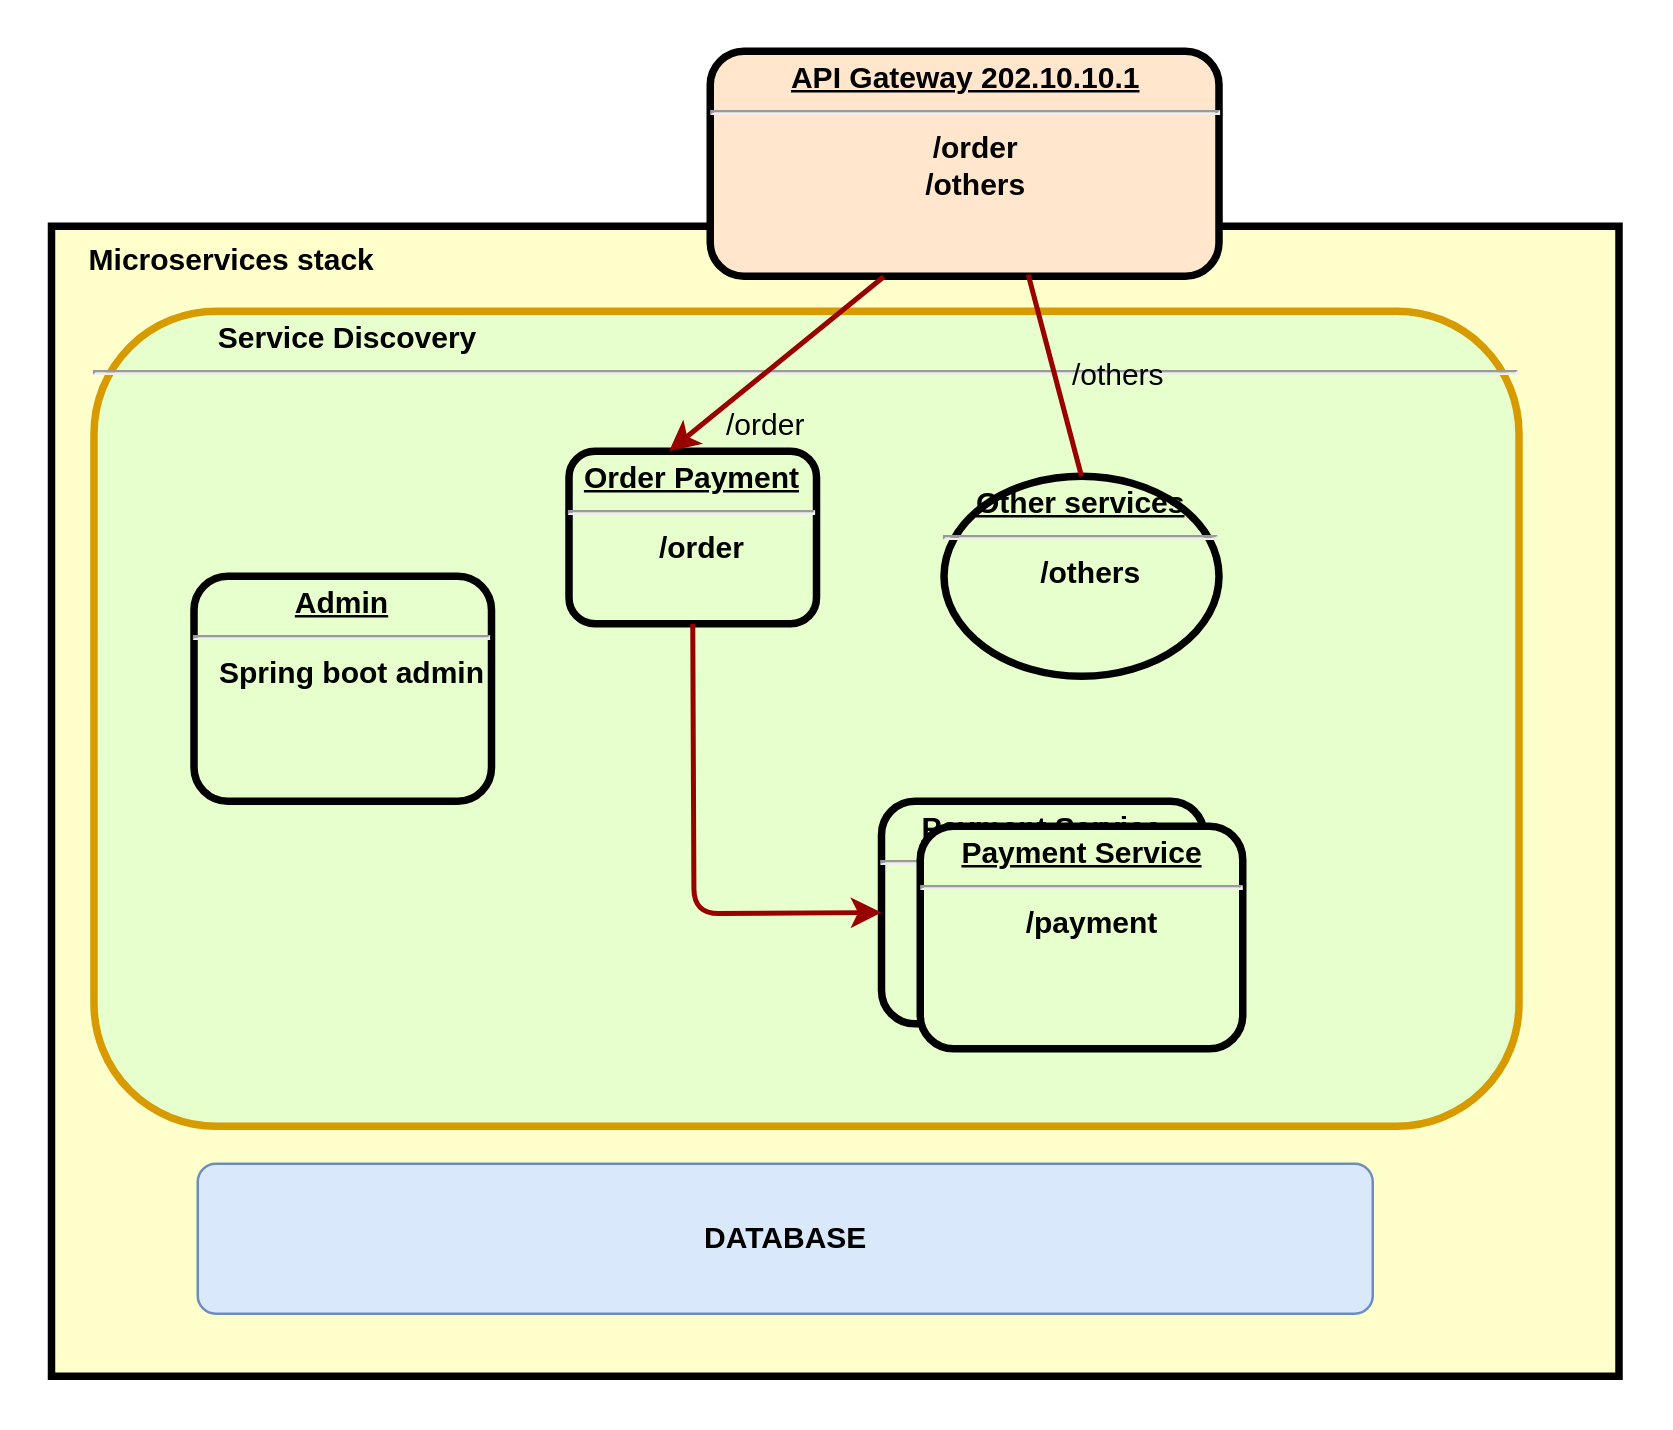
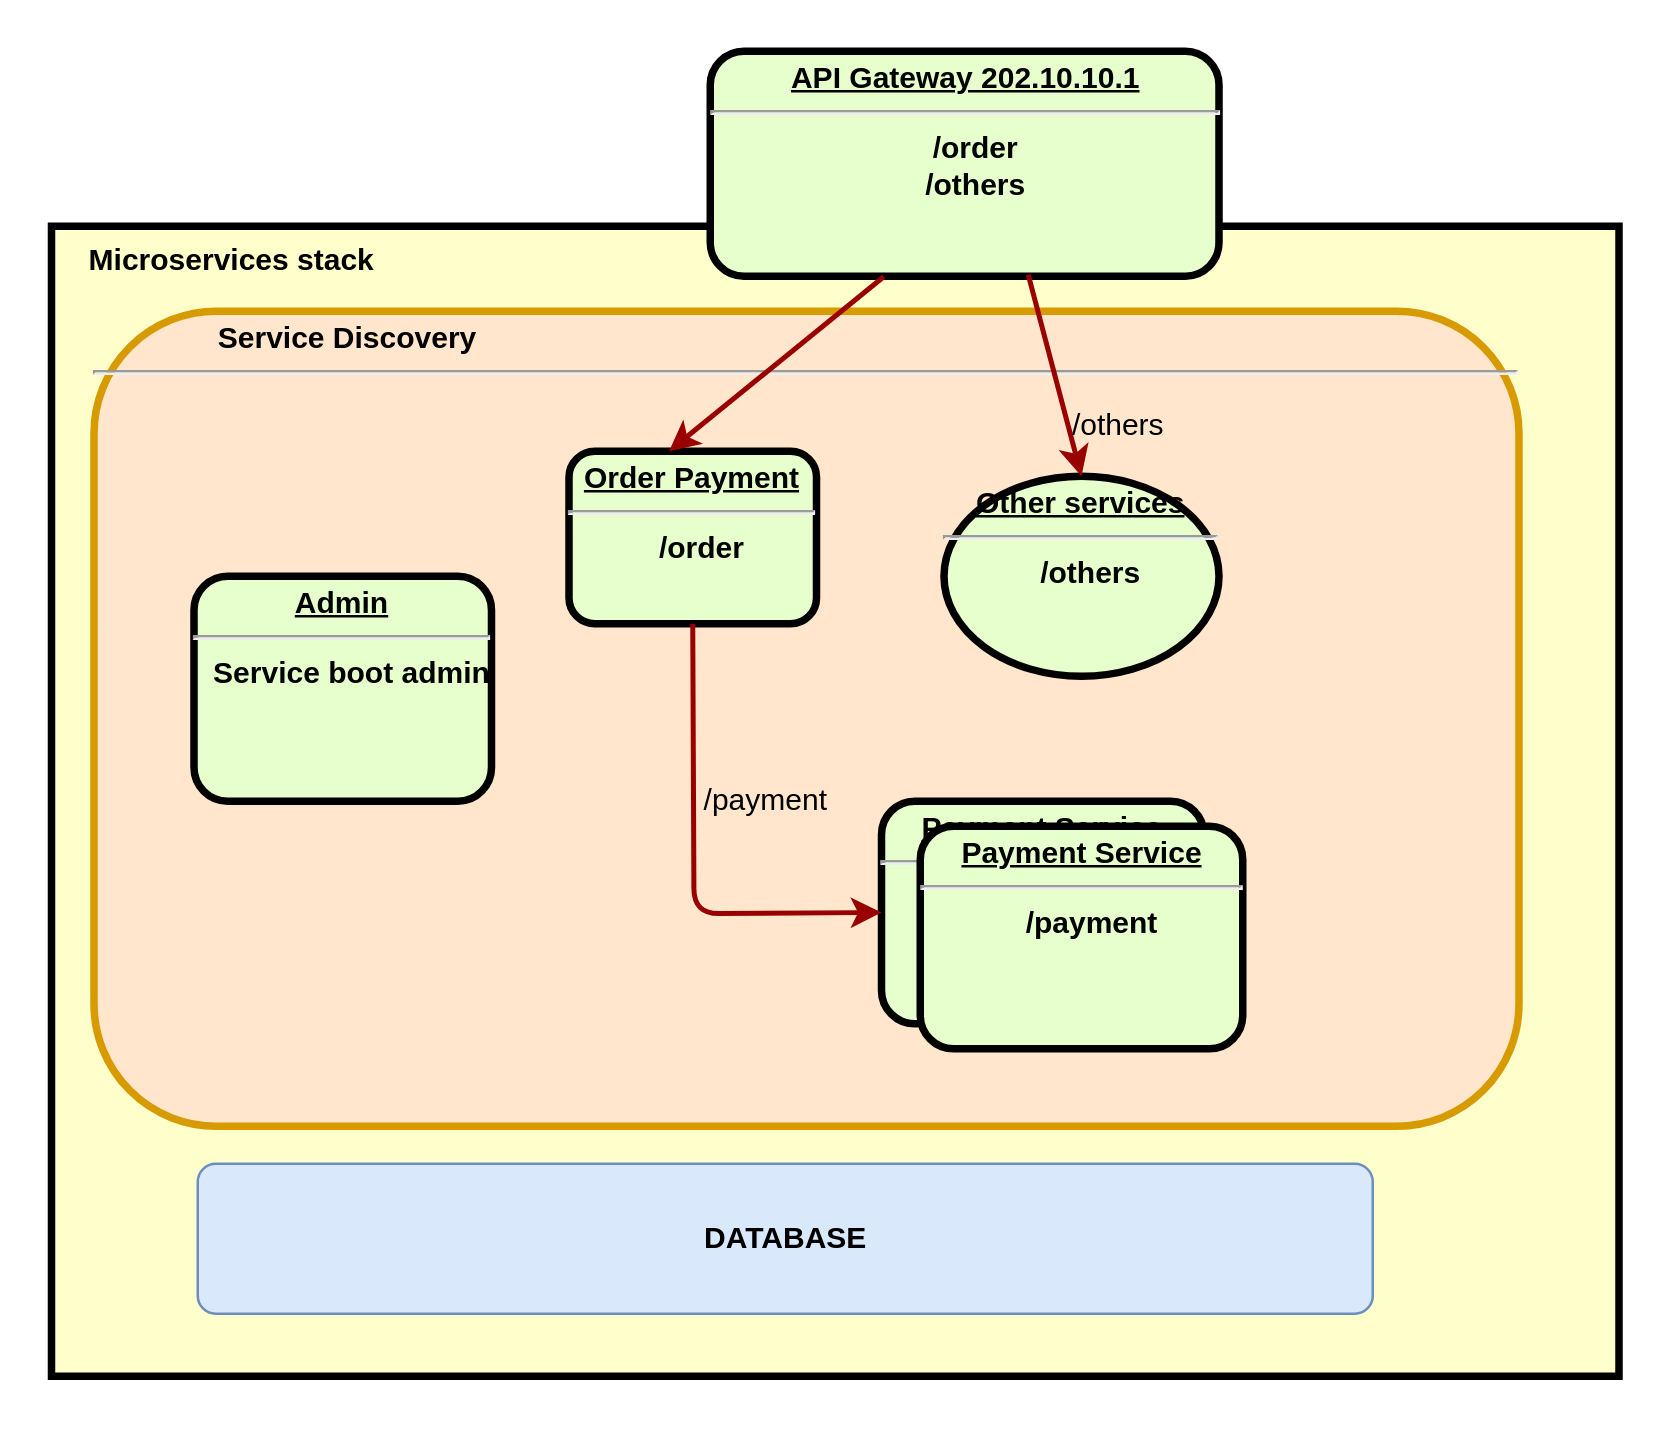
(964, 164) -> (964, 164)
(1119, 376) -> (1119, 426)
(766, 426) -> none
(1078, 465) -> (1075, 454)
(343, 576) -> (343, 576)
(806, 719) -> (806, 719)
none -> (766, 801)
